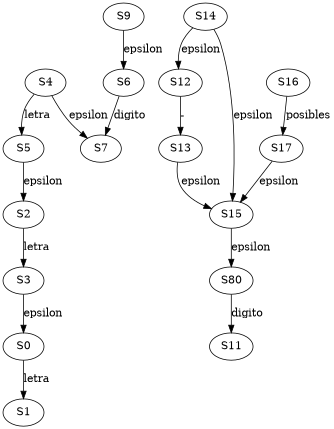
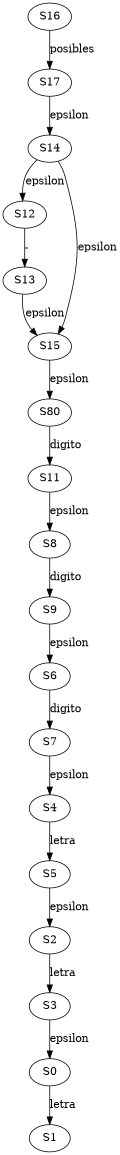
(65, 116) -> (50, 772)
(259, 179) -> (50, 112)
none -> (50, 544)
